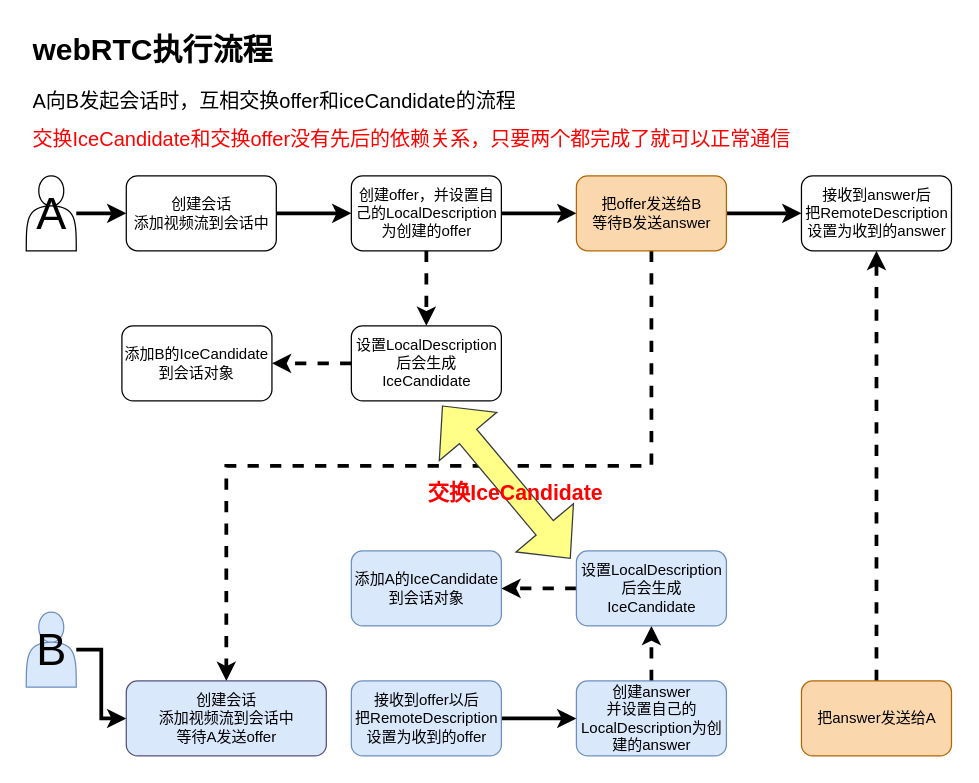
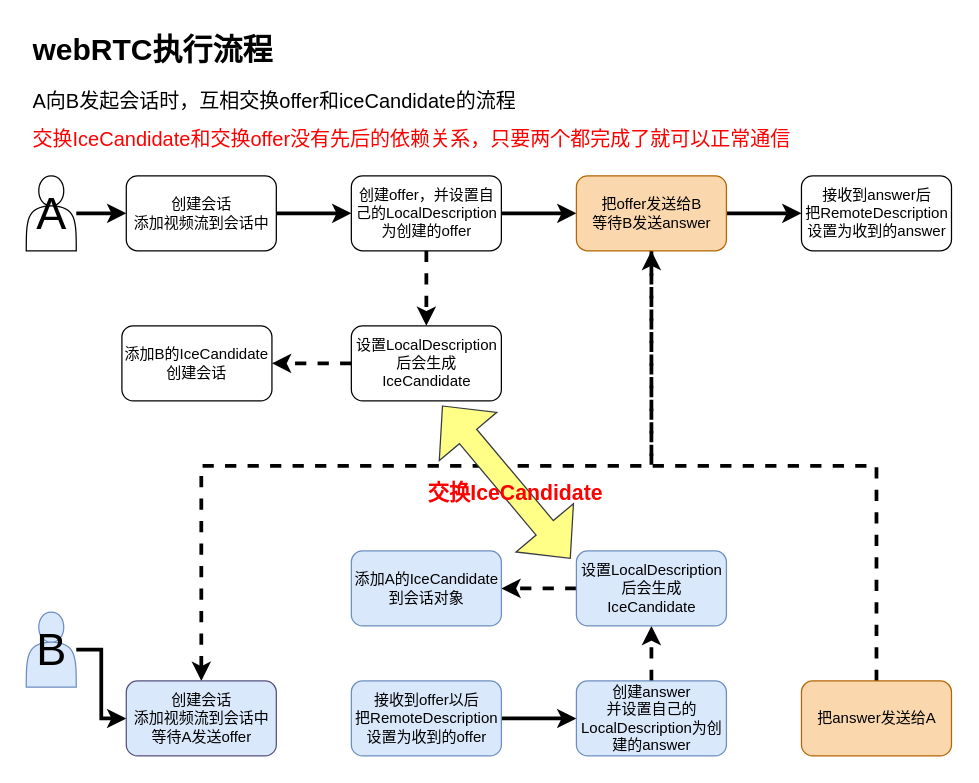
(197, 363) -> (197, 363)
(876, 428) -> (860, 466)
(226, 718) -> (201, 718)
